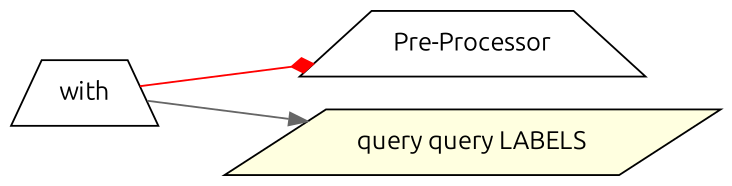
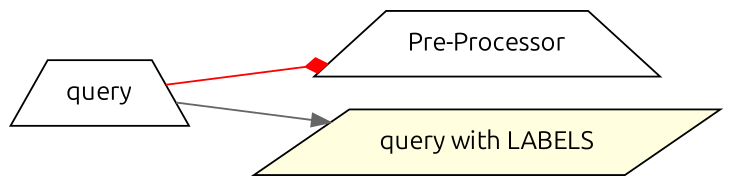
(85, 93) -> (100, 93)
(473, 142) -> (487, 142)
